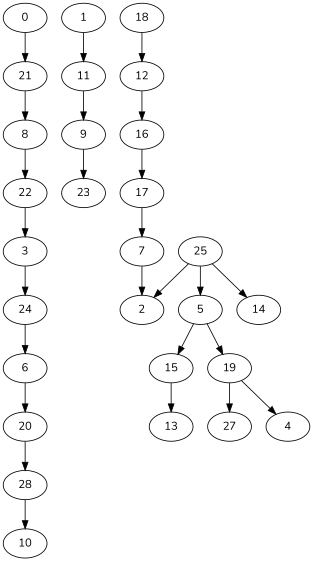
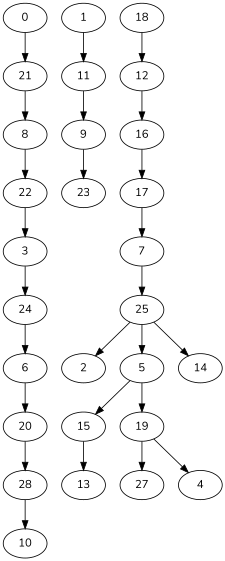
(142, 277) -> (142, 277)
